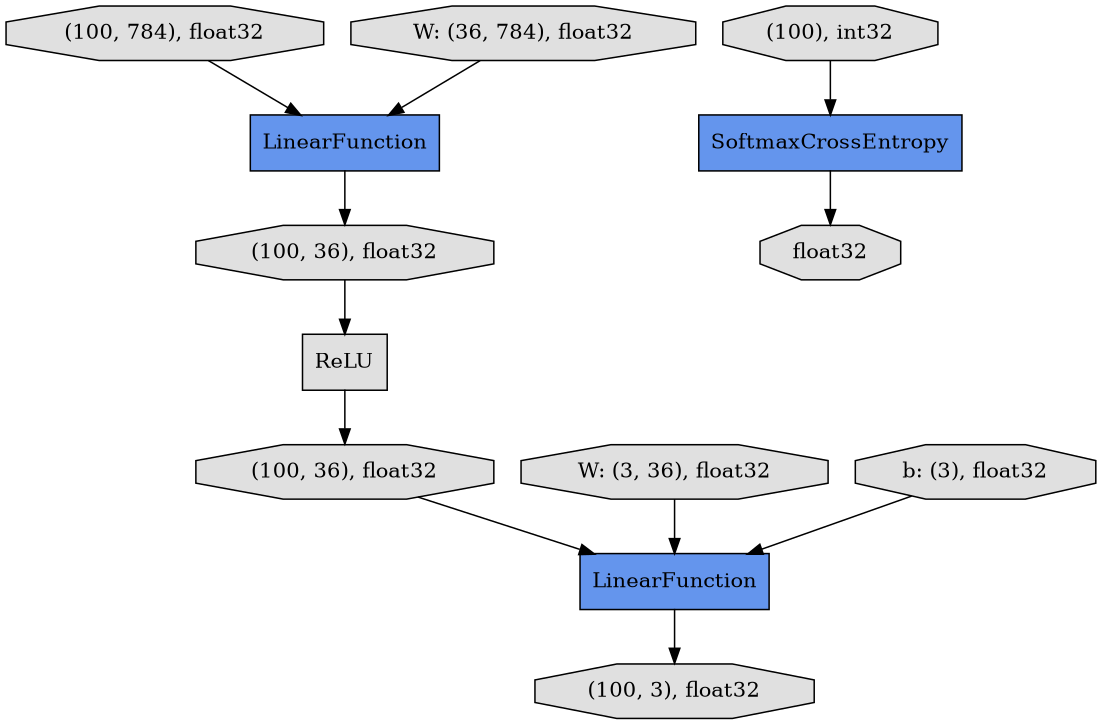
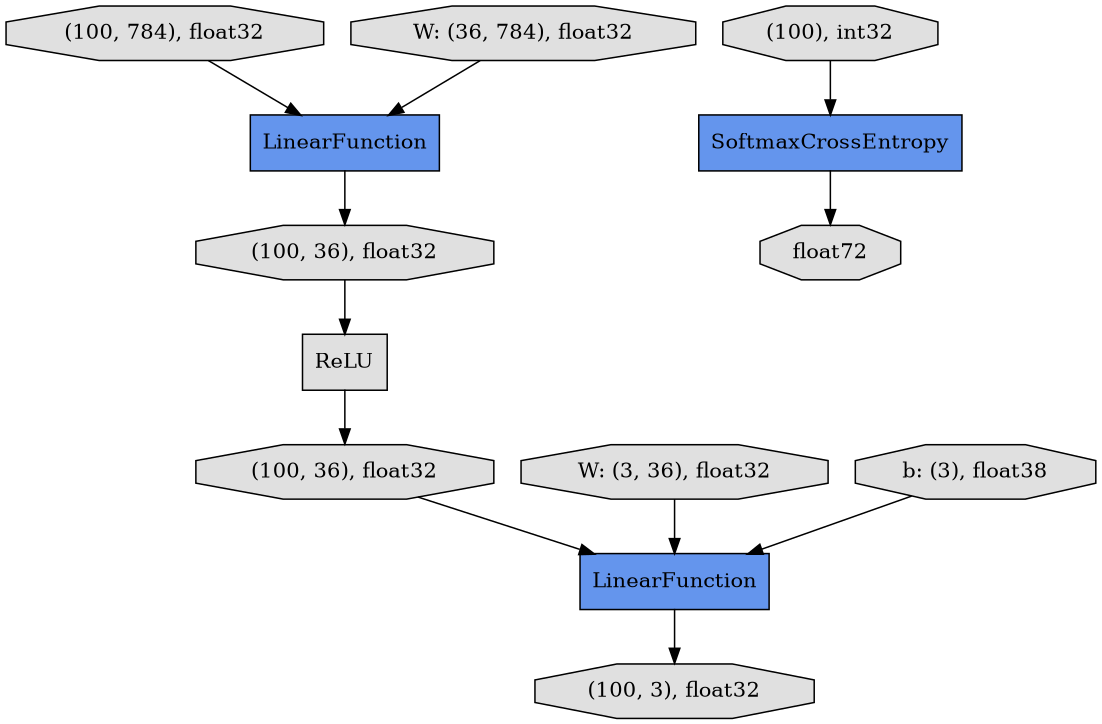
(830, 253) -> (830, 253)
(976, 472) -> (976, 472)
